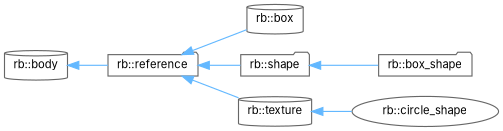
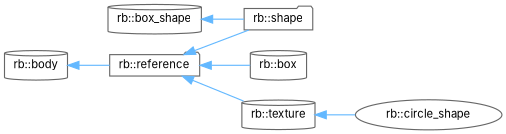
(350, 65) -> (228, 19)
(425, 65) -> (155, 19)
